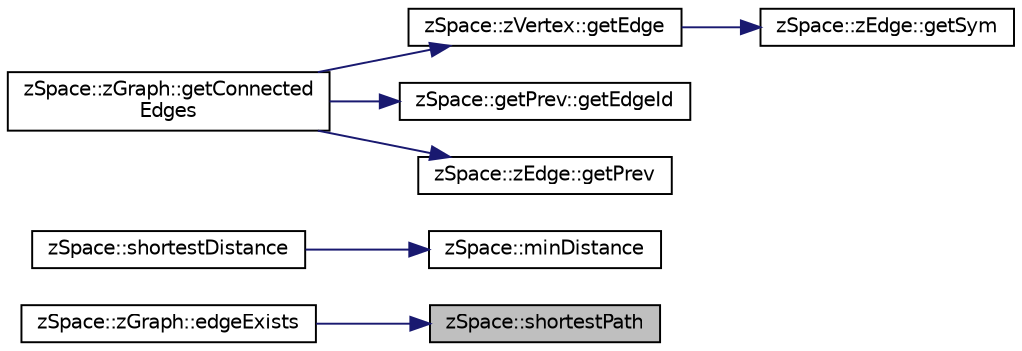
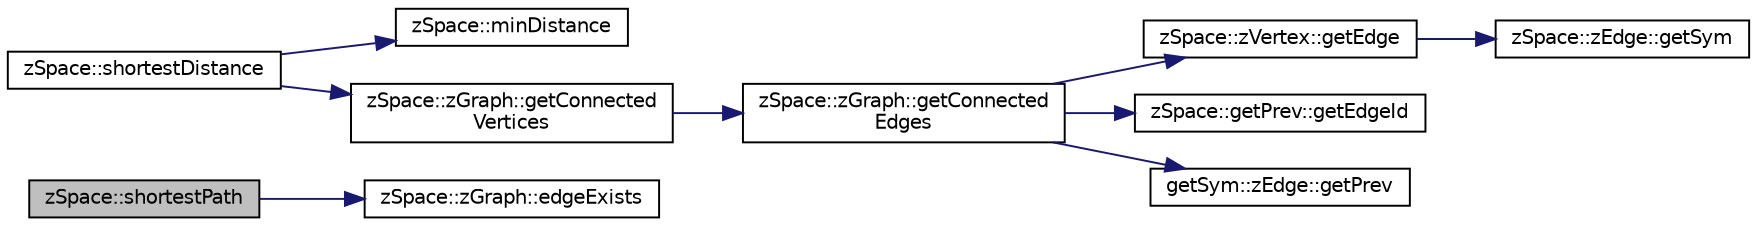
none -> (512, 113)
(545, 176) -> (1280, 187)
(363, 324) -> (302, 199)
